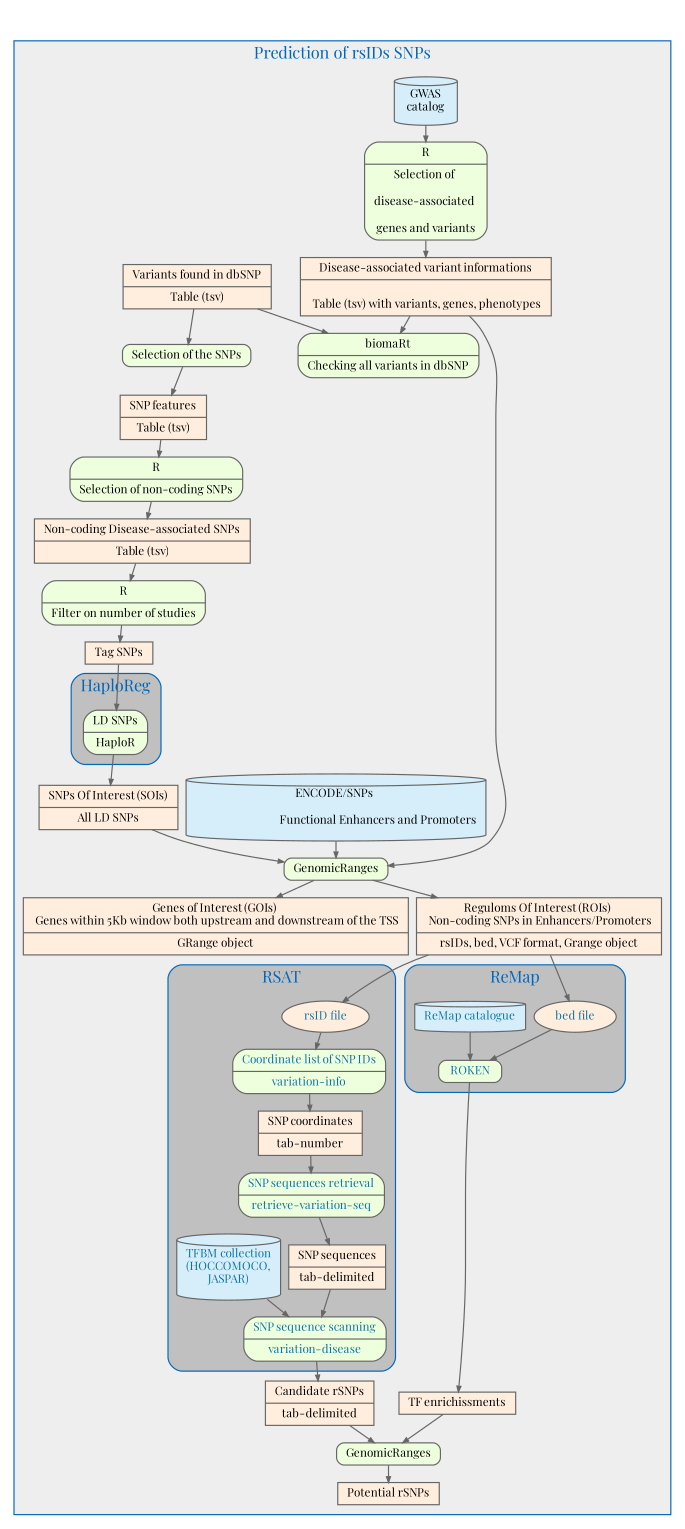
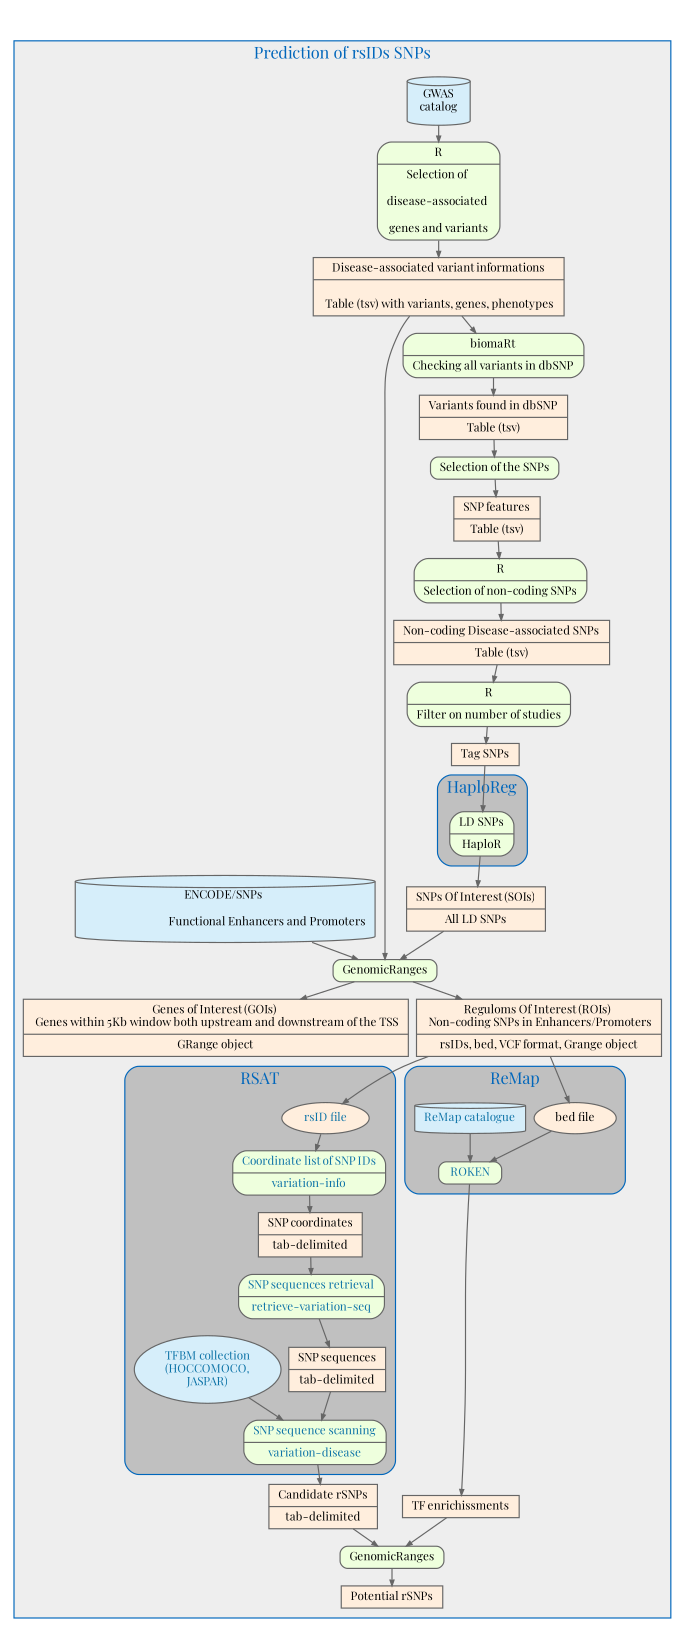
(290, 320) -> (494, 384)
(575, 1017) -> (575, 1118)
(310, 1144) -> (310, 1245)
(229, 1267) -> (208, 1370)
